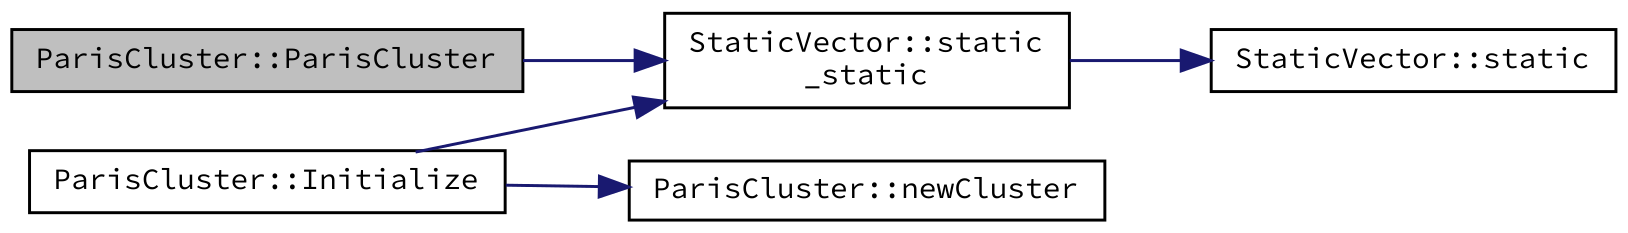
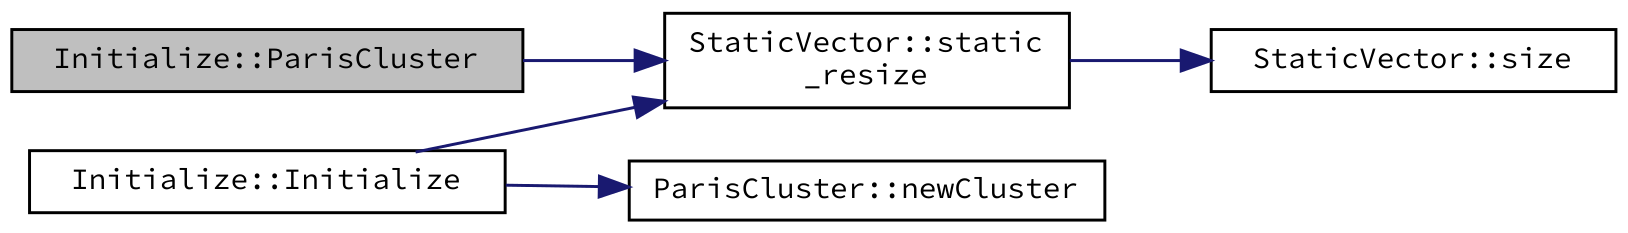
(267, 61) -> (267, 61)
(867, 61) -> (867, 61)
(1414, 61) -> (1414, 61)
(267, 182) -> (267, 182)
